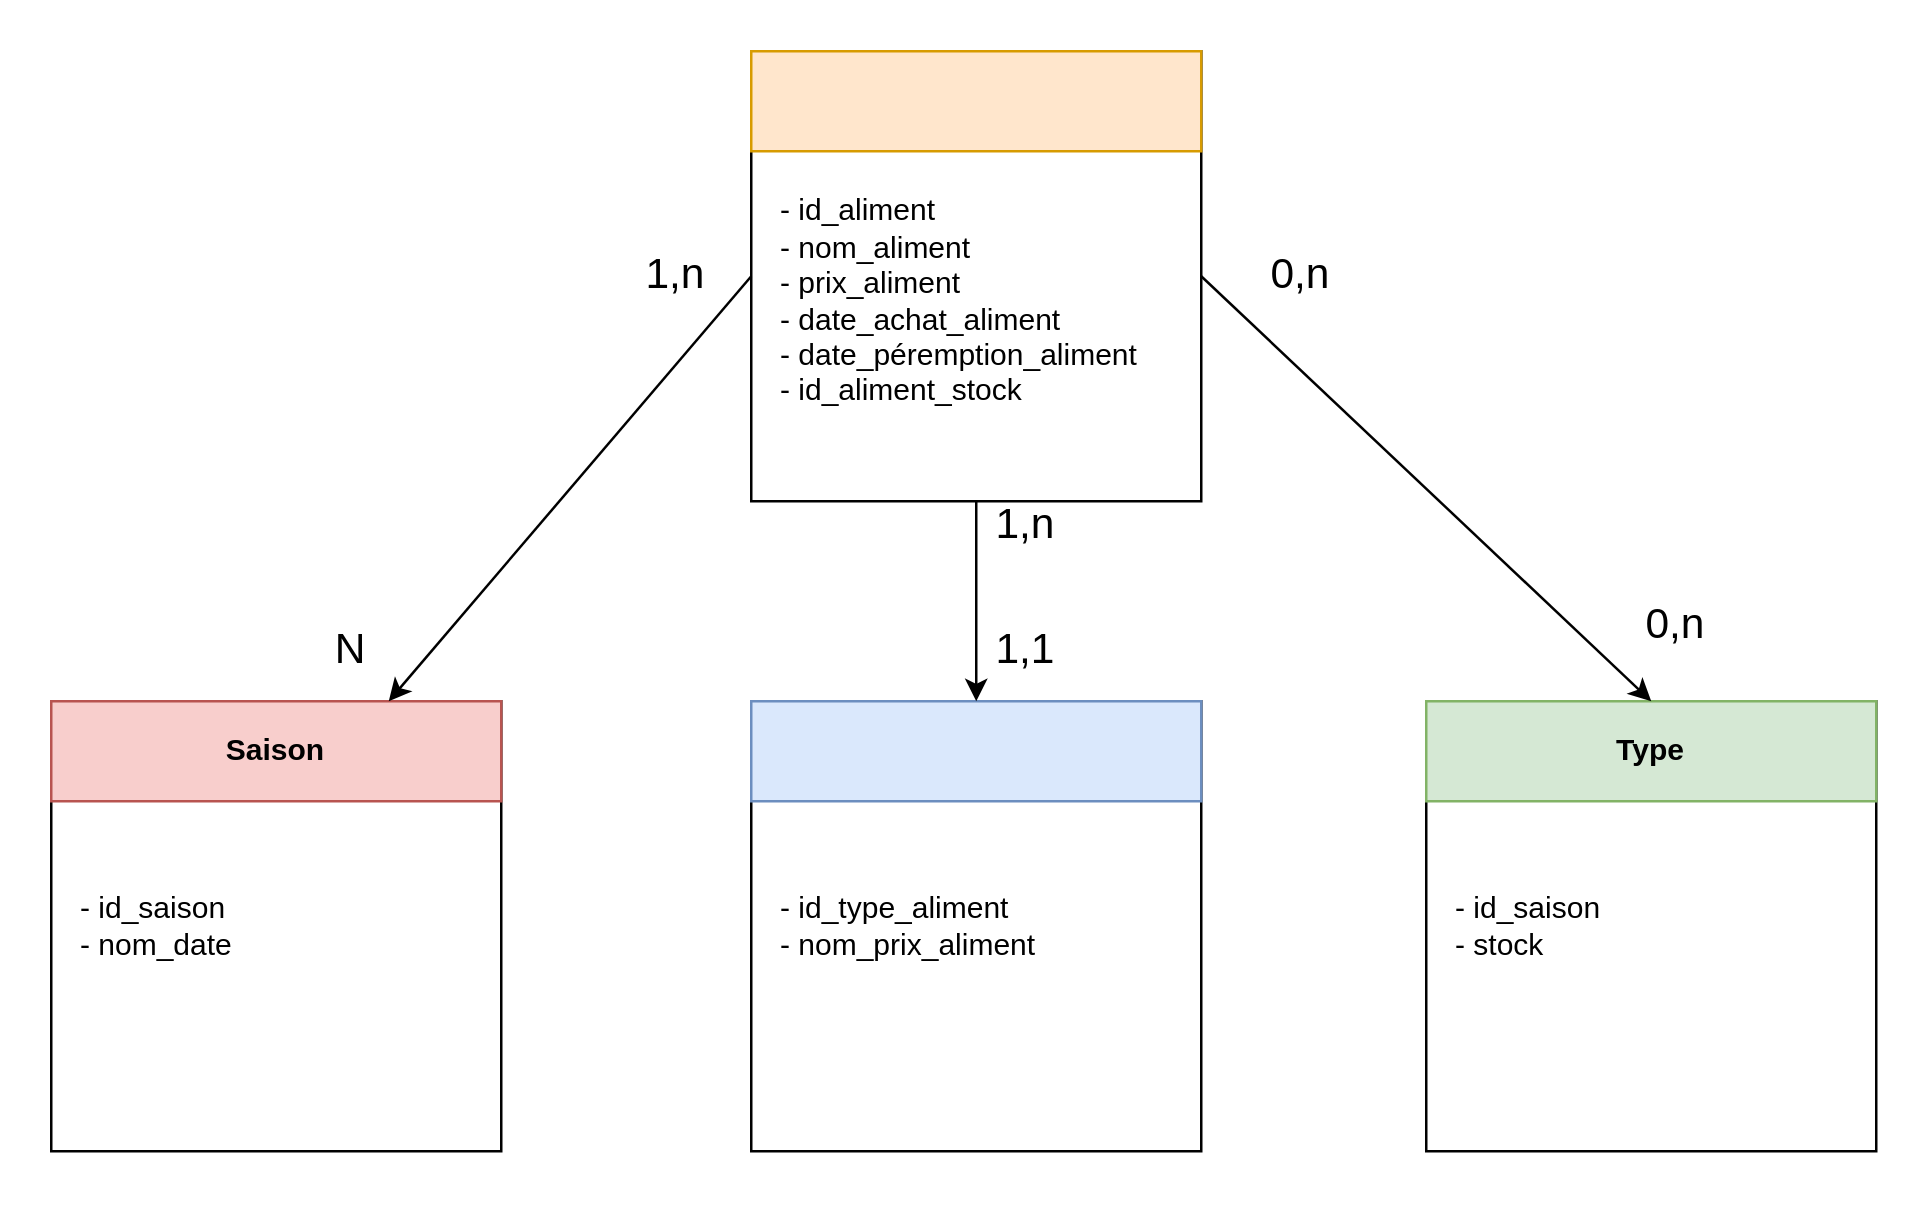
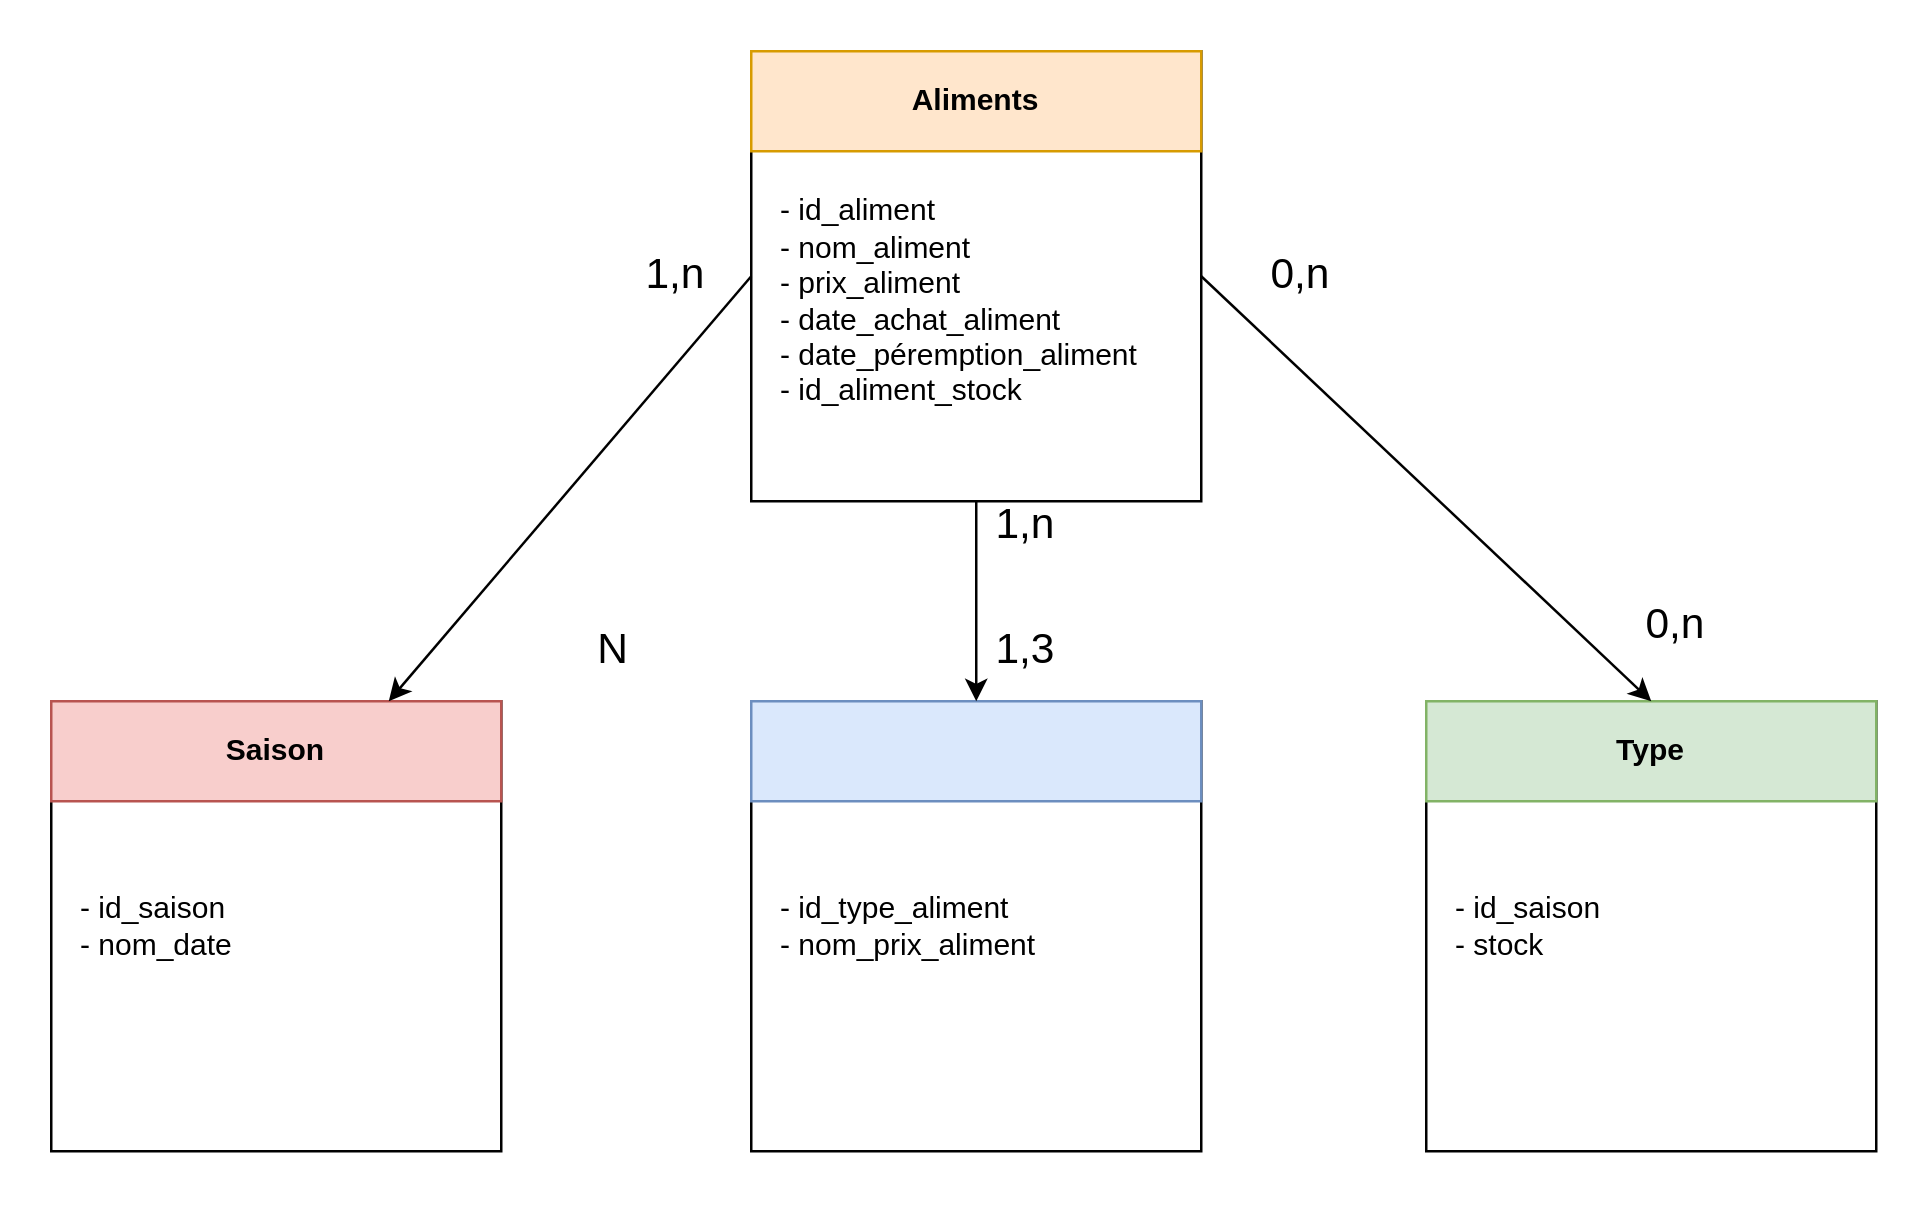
none -> (976, 101)
(351, 651) -> (614, 651)
(1026, 651) -> (1026, 651)
